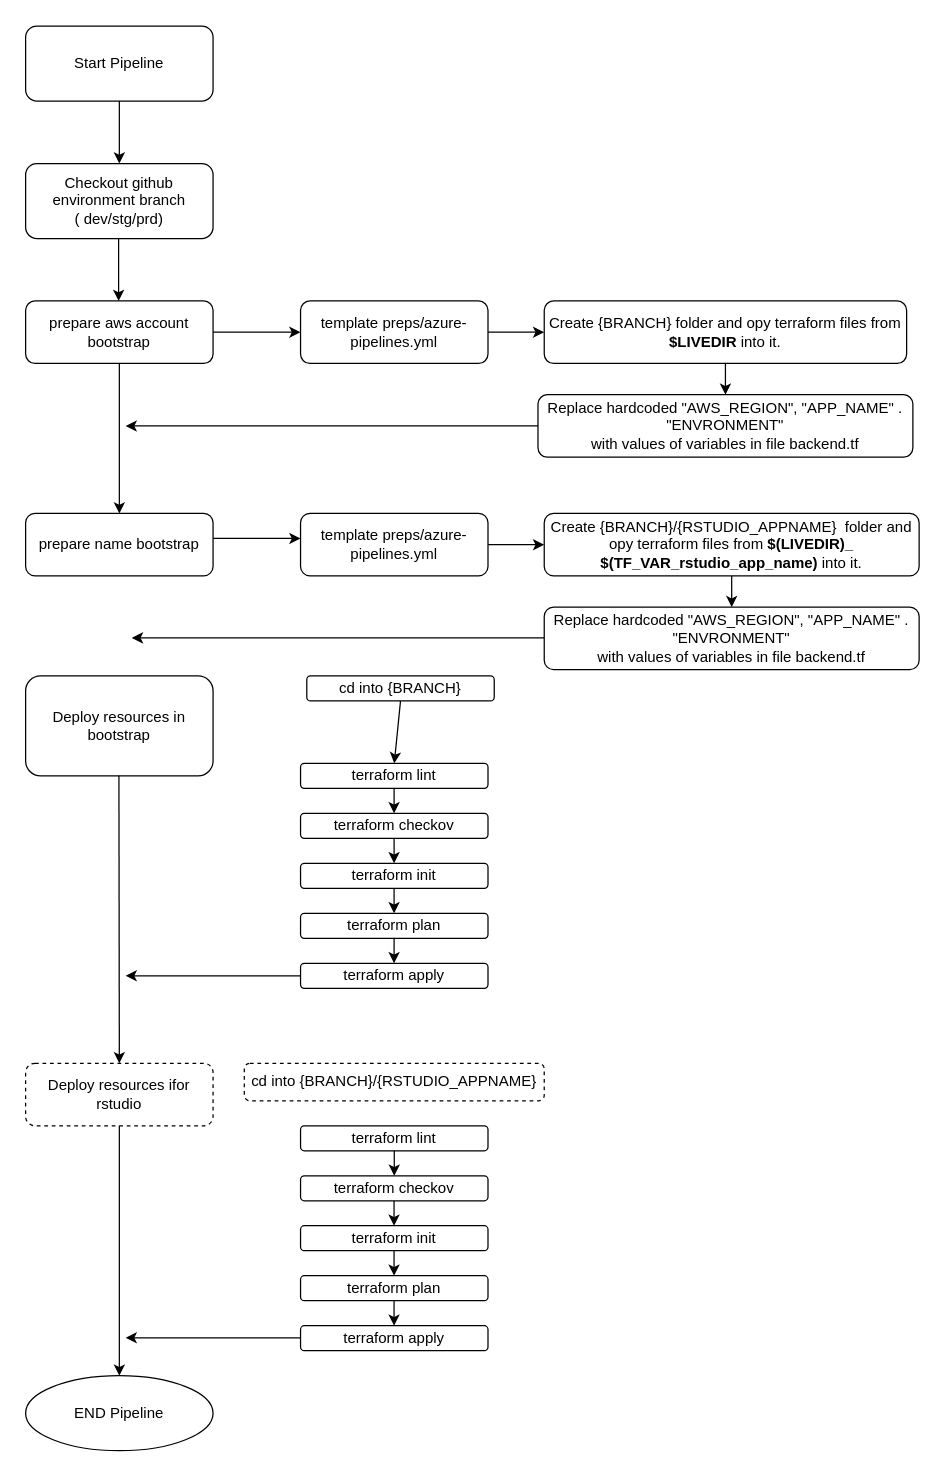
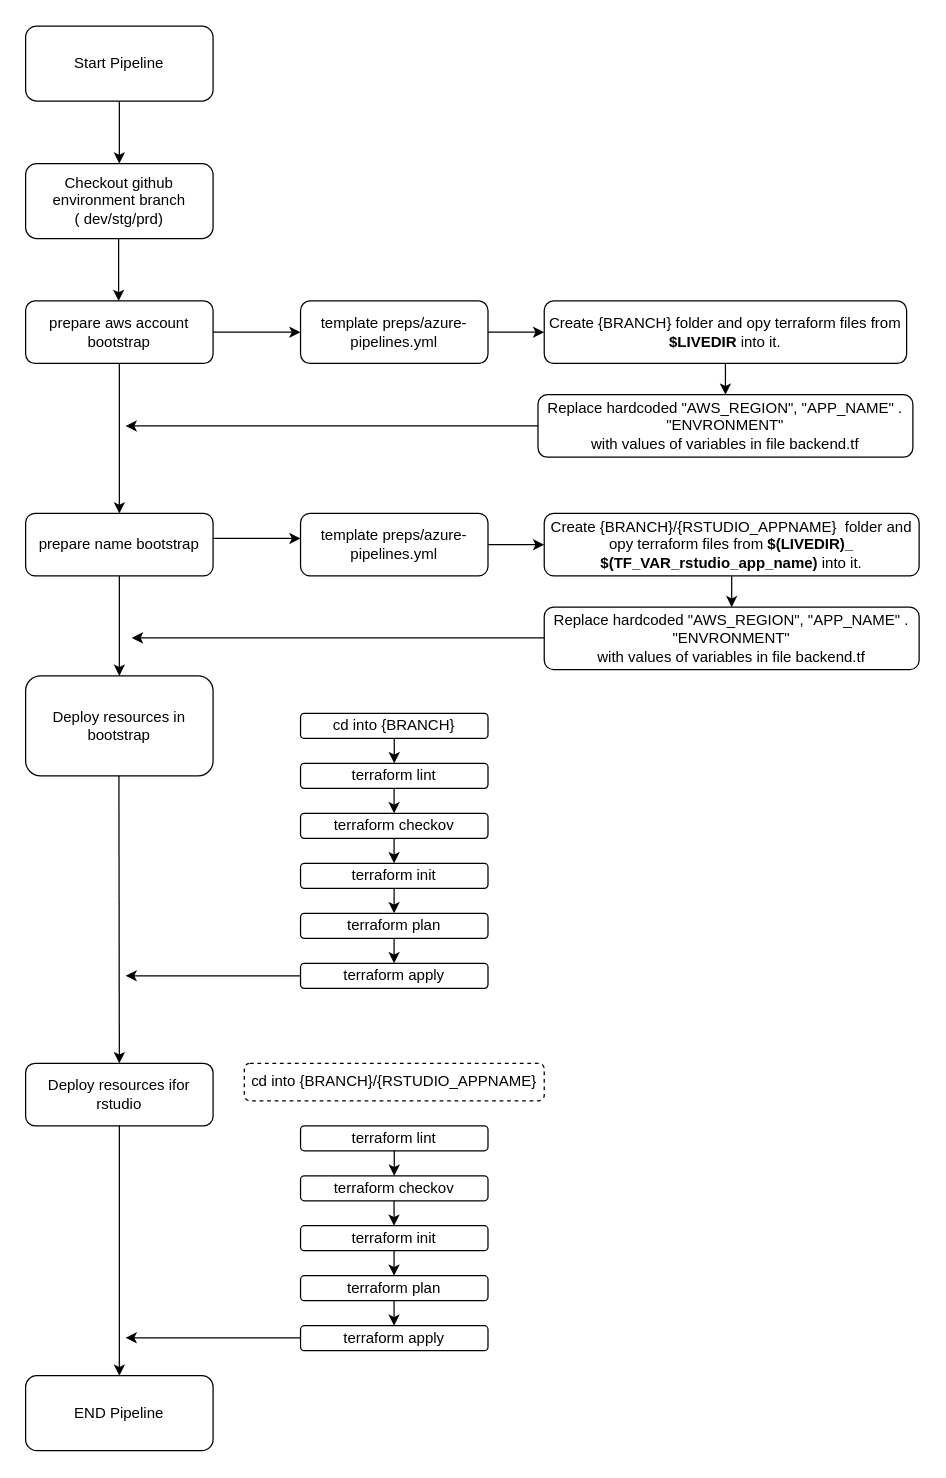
none -> (119, 622)
(401, 688) -> (394, 726)
(119, 1094) -> (119, 1094)
(119, 1413) -> (119, 1413)
